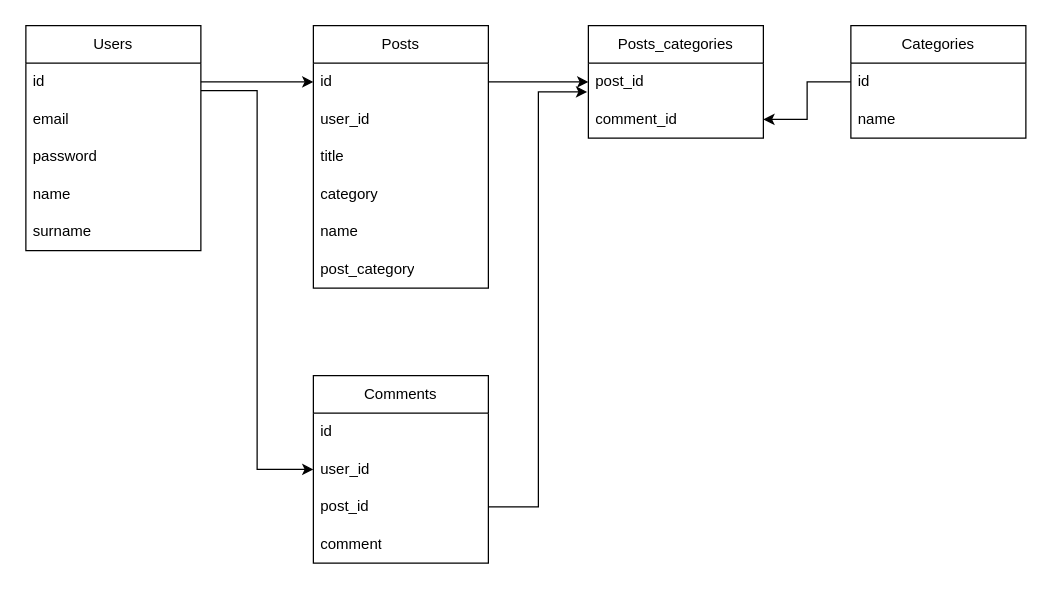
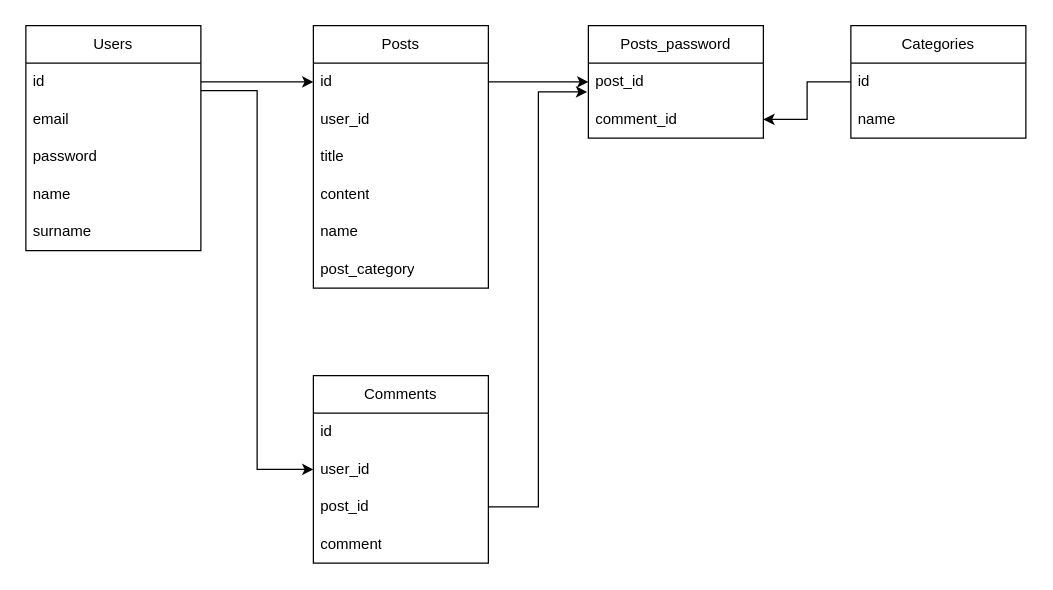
(676, 44) -> (676, 44)
(354, 194) -> (350, 194)
